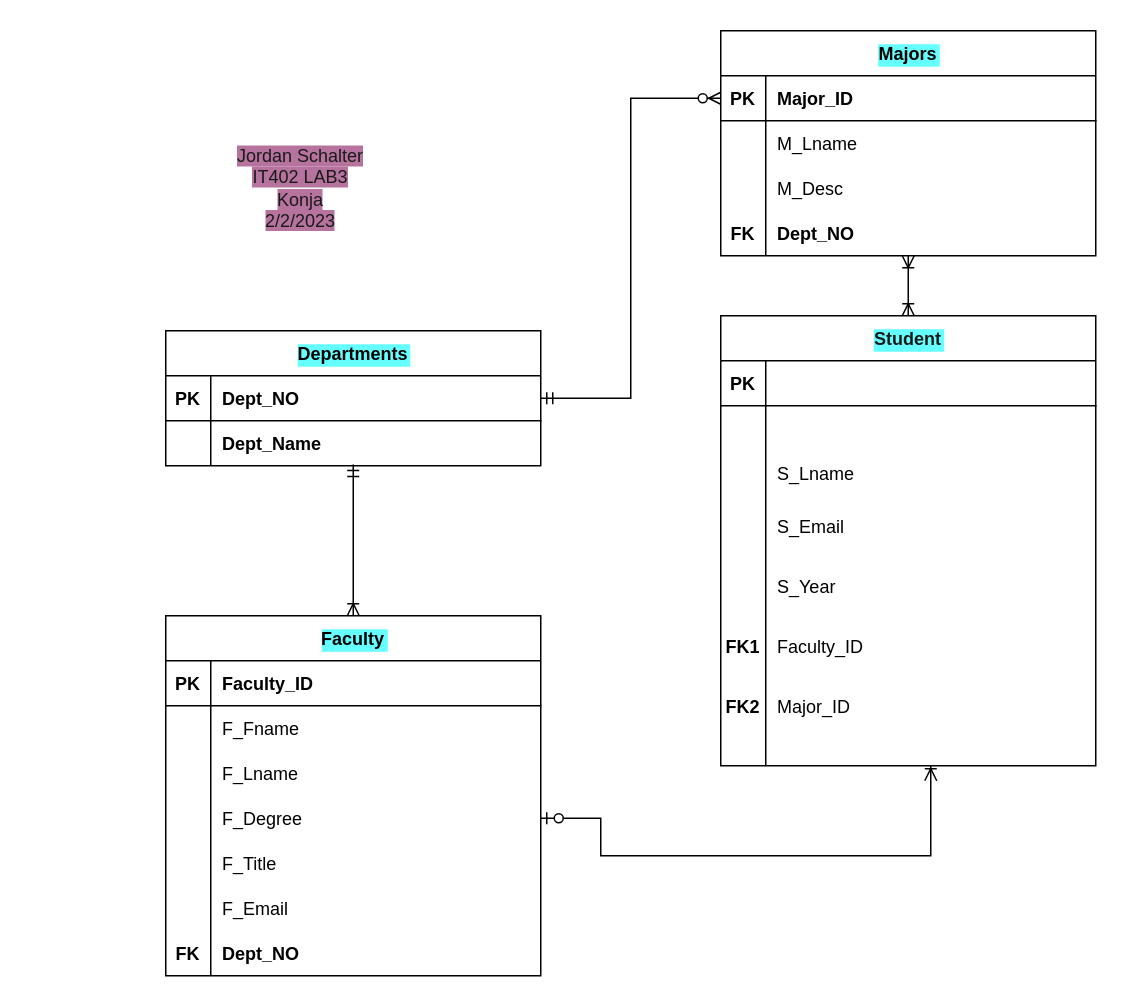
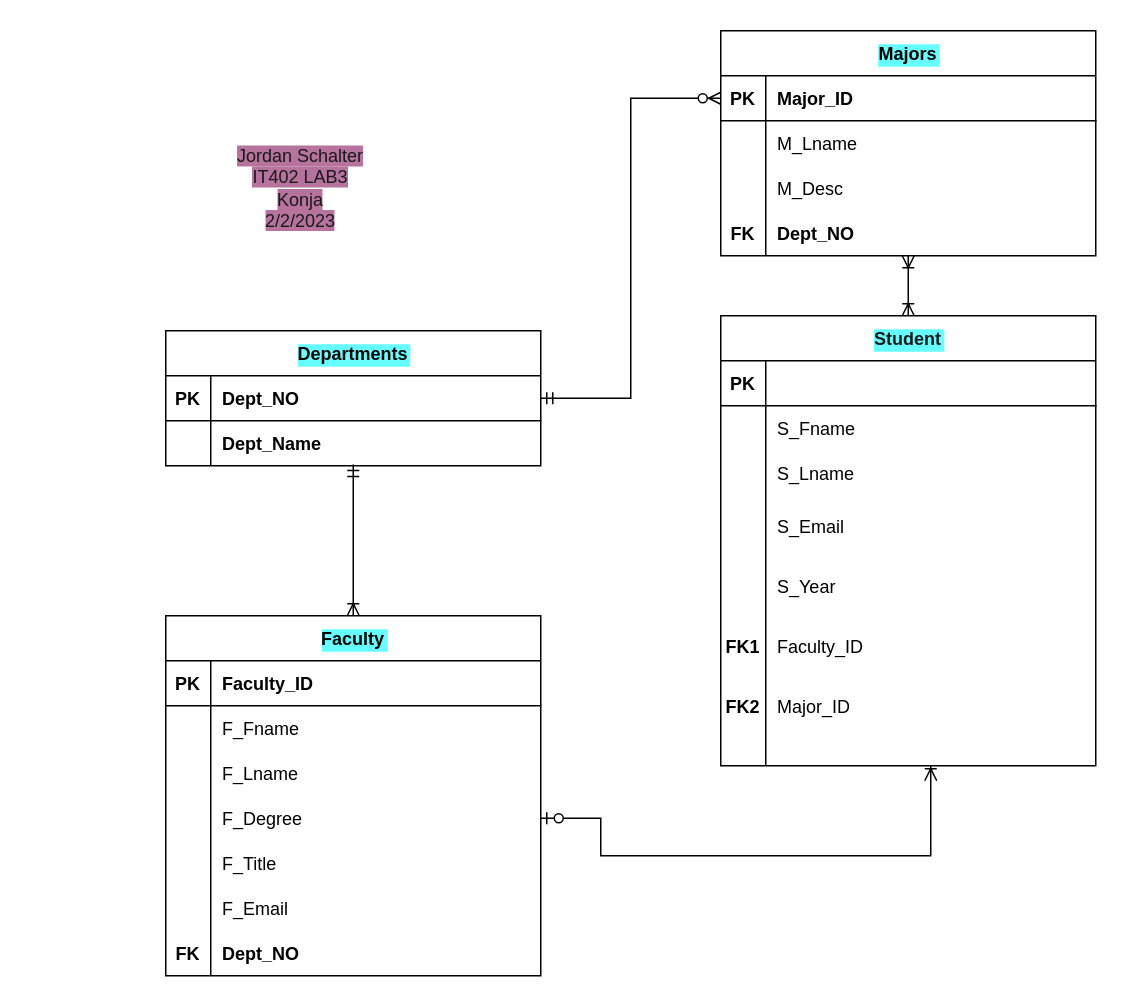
none -> (931, 428)
